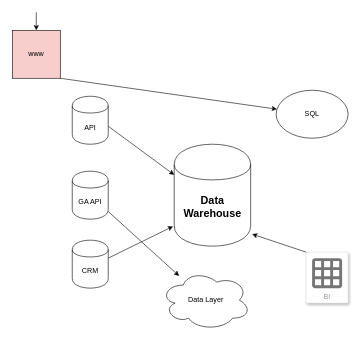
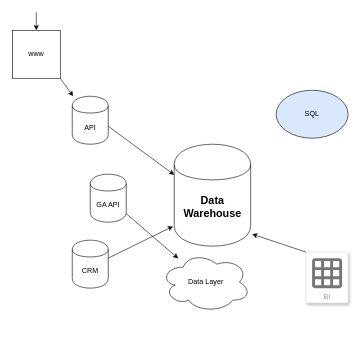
(36, 54) -> (36, 54)
(166, 93) -> (66, 86)
(312, 114) -> (312, 114)
(90, 195) -> (108, 198)
(206, 300) -> (206, 282)
